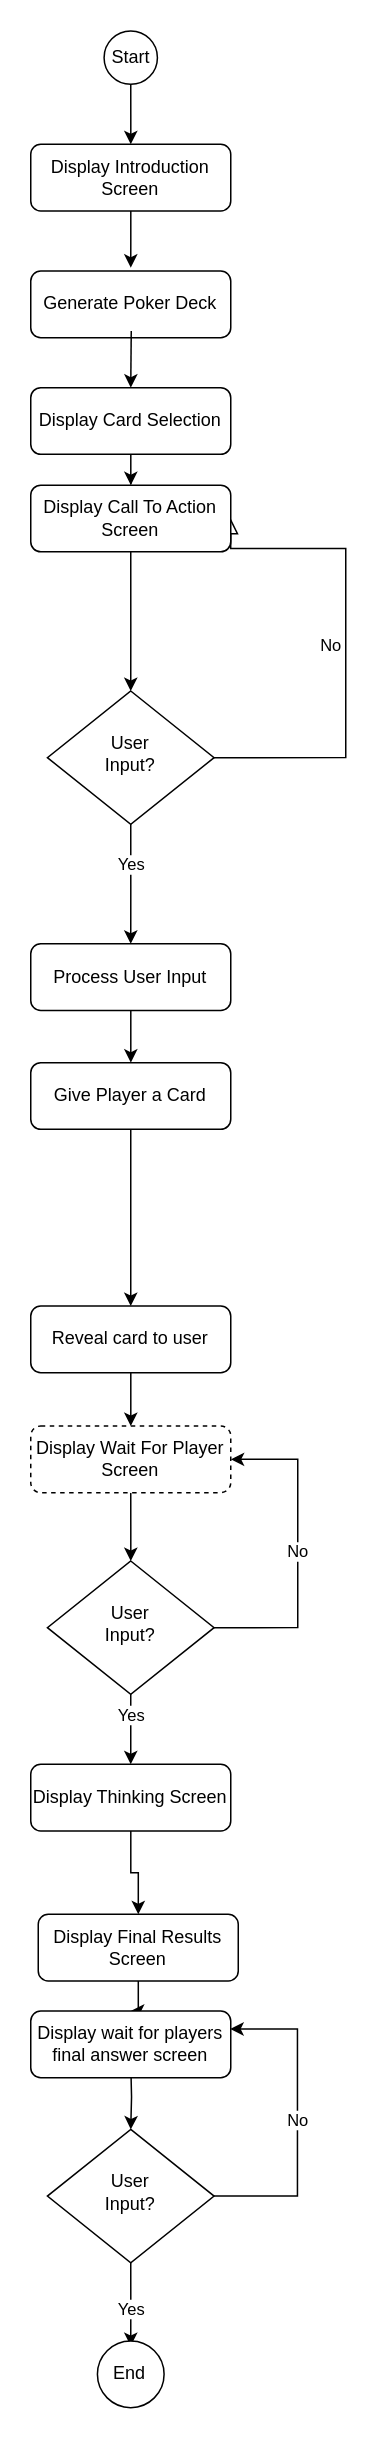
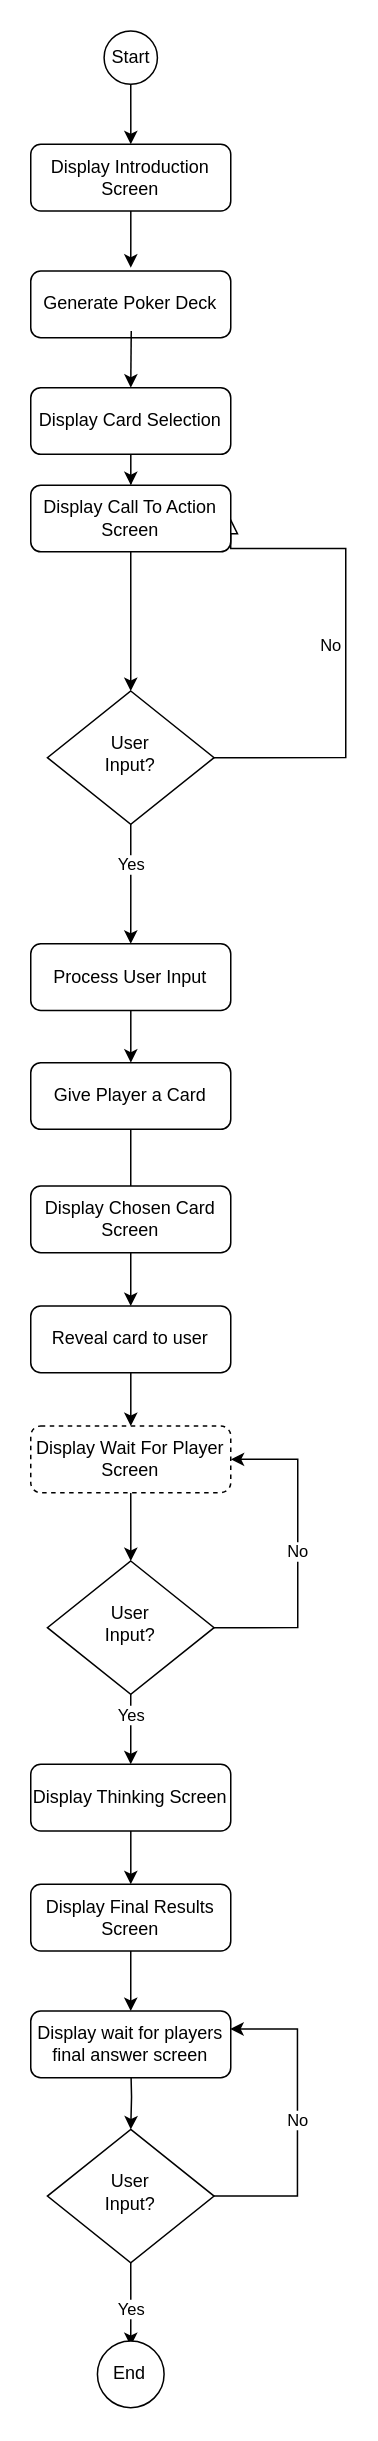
none -> (131, 1219)
(138, 1947) -> (131, 1917)
